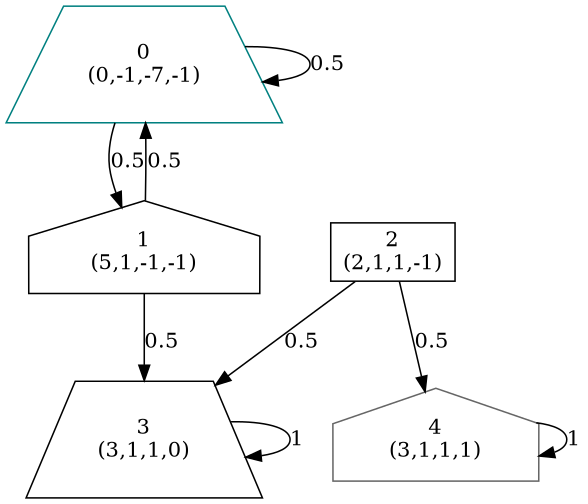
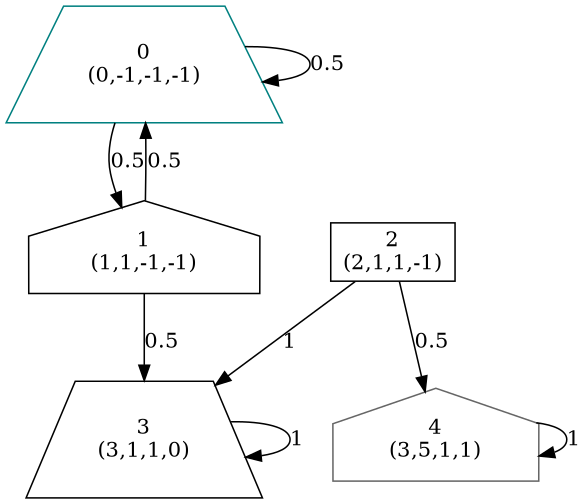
(144, 64) -> (144, 64)
(144, 252) -> (144, 252)
(302, 342) -> (290, 342)
(436, 440) -> (436, 440)
